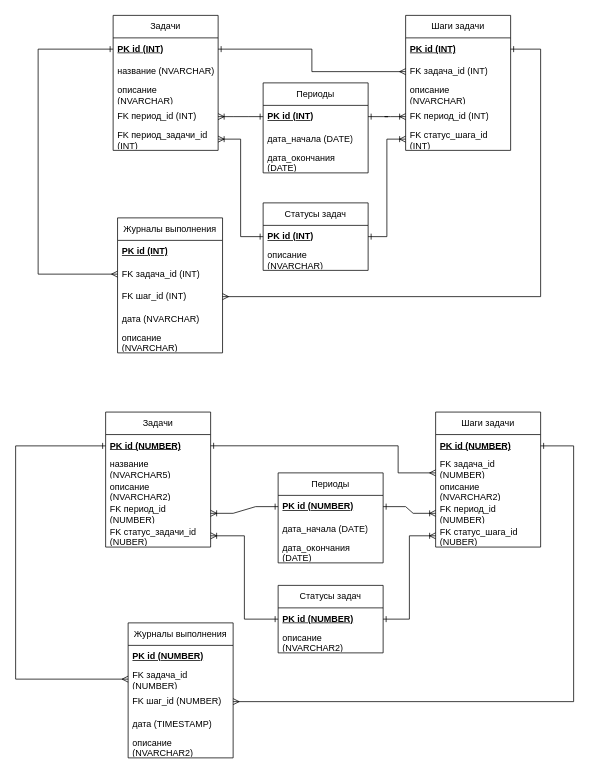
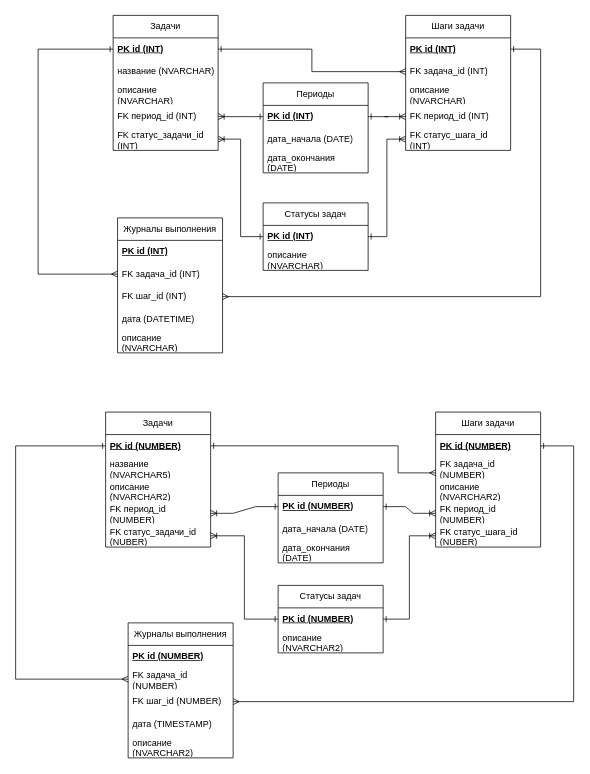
(166, 139) -> (166, 139)
(159, 319) -> (159, 319)
